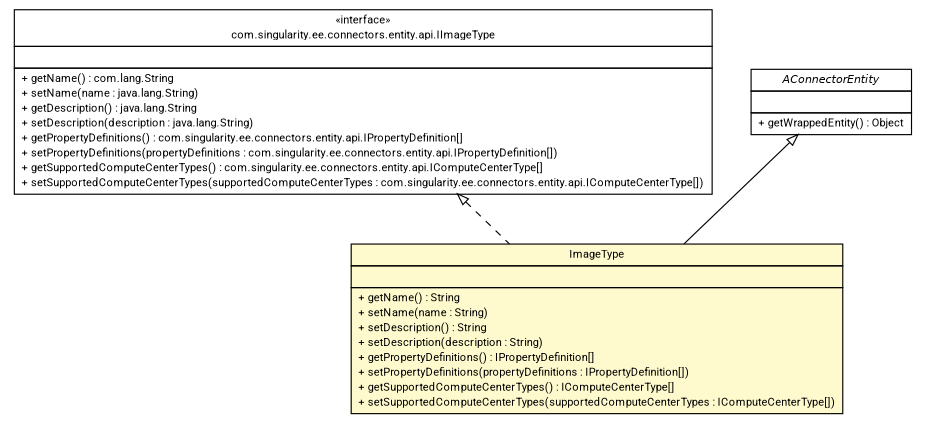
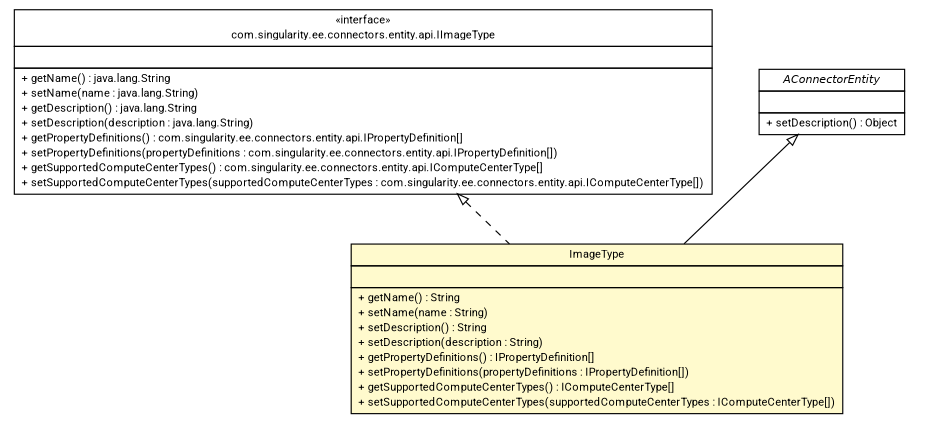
(98, 78) -> (96, 78)
(831, 123) -> (832, 123)
